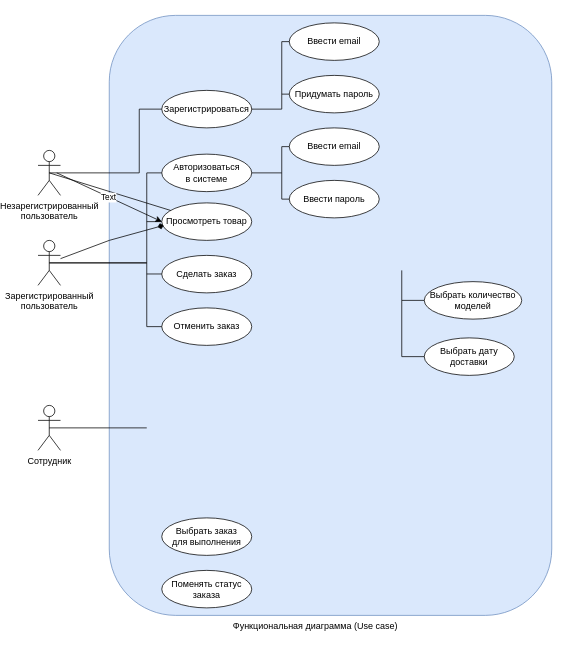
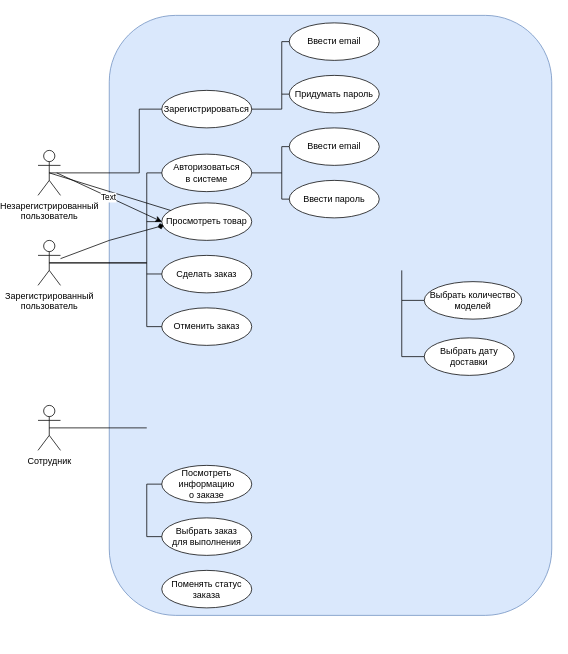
none -> (207, 484)
none -> (147, 510)
(315, 627) -> none
